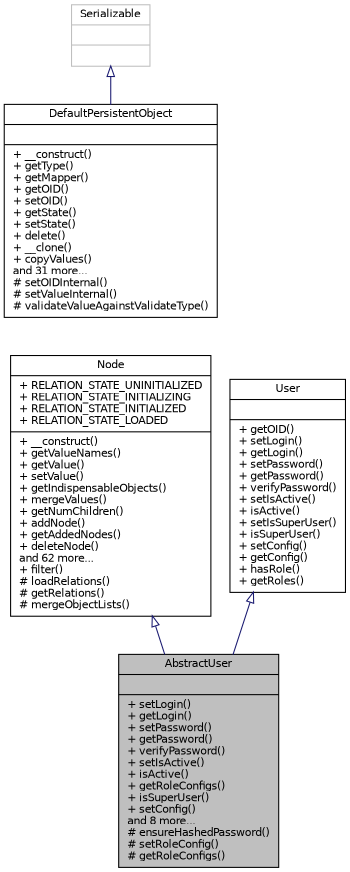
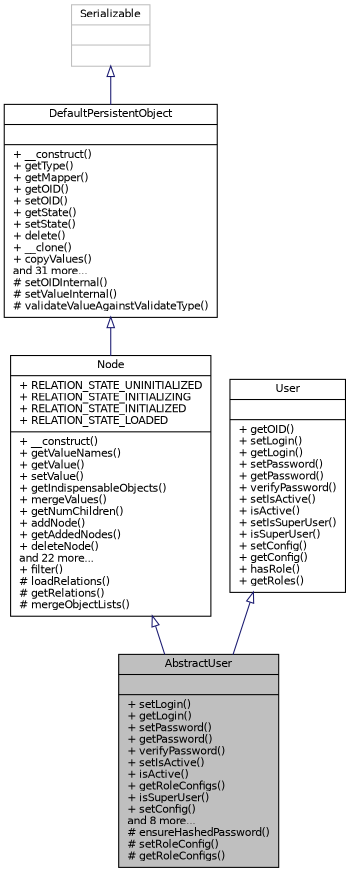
none -> (111, 342)
(57, 558) -> (57, 558)
